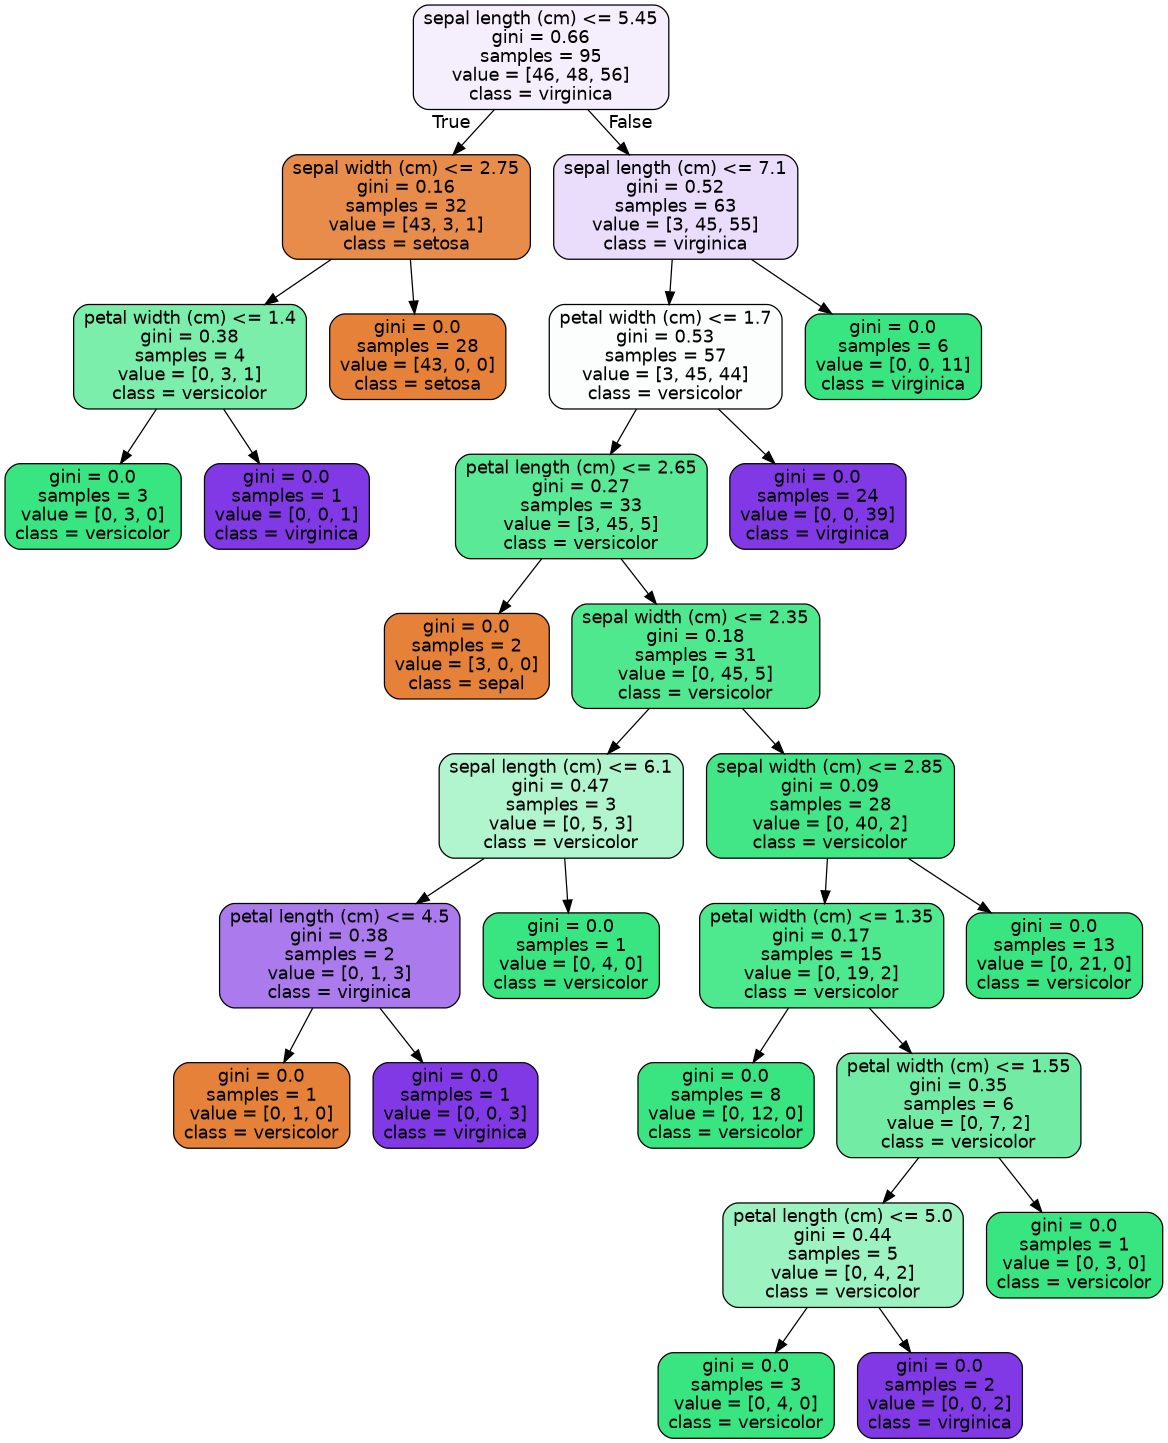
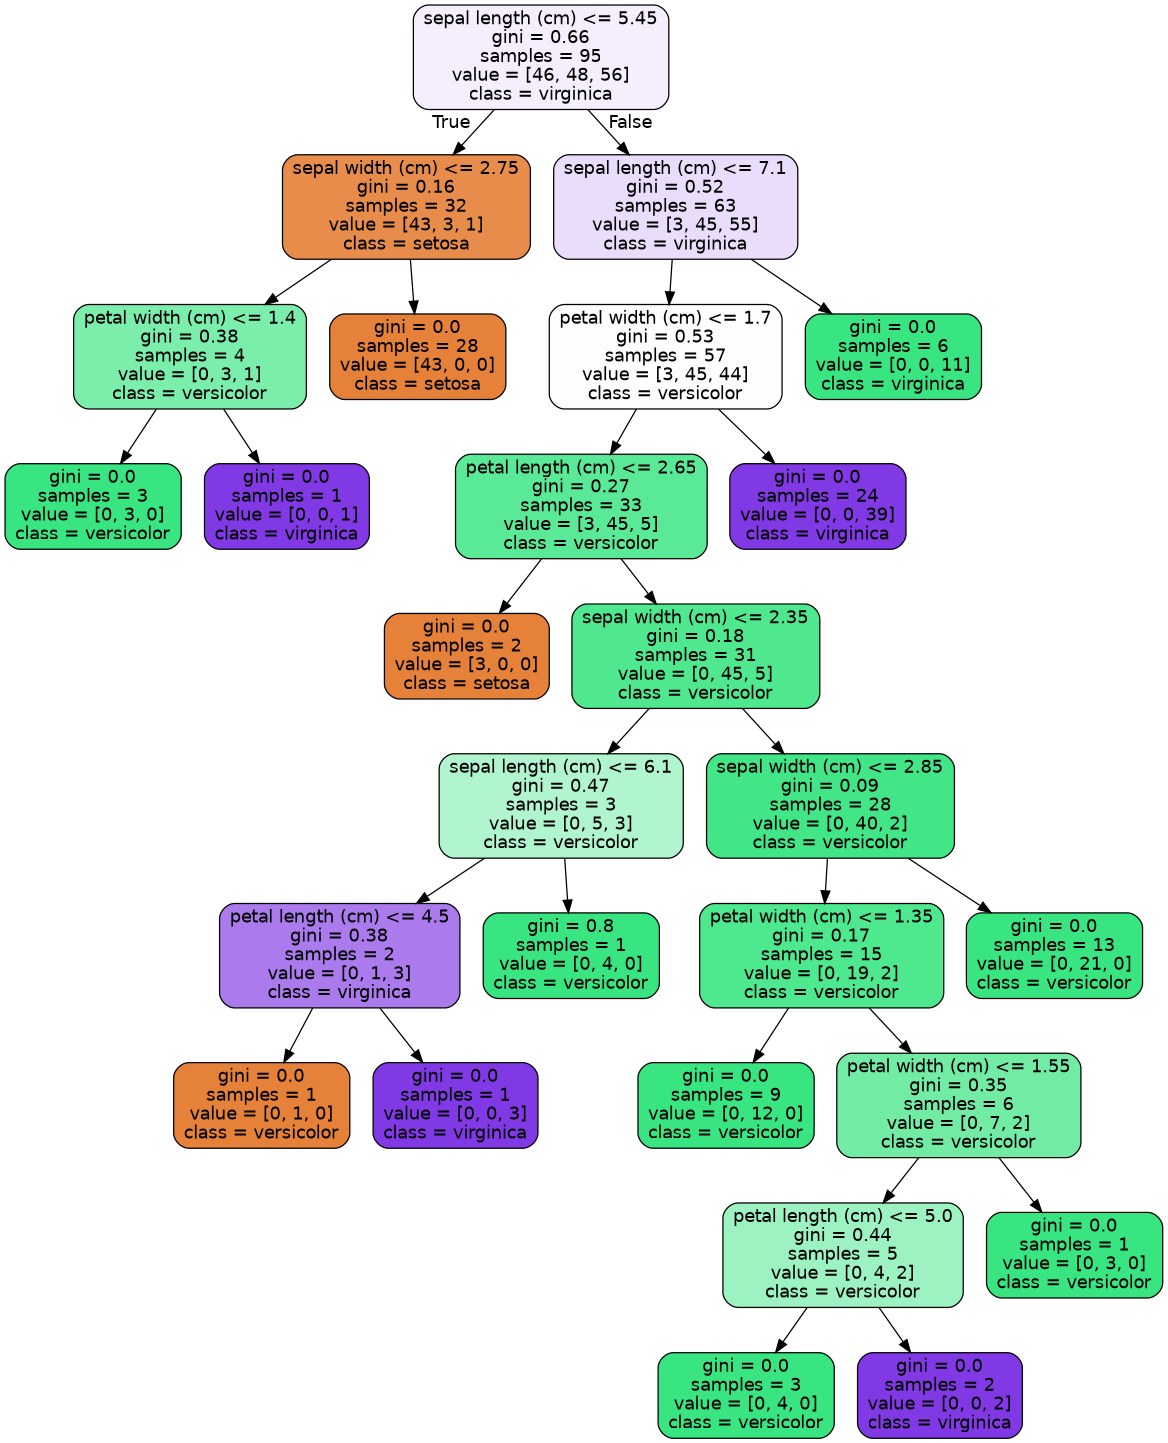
(467, 656) -> (467, 656)
(571, 956) -> (571, 956)
(726, 1105) -> (726, 1105)
